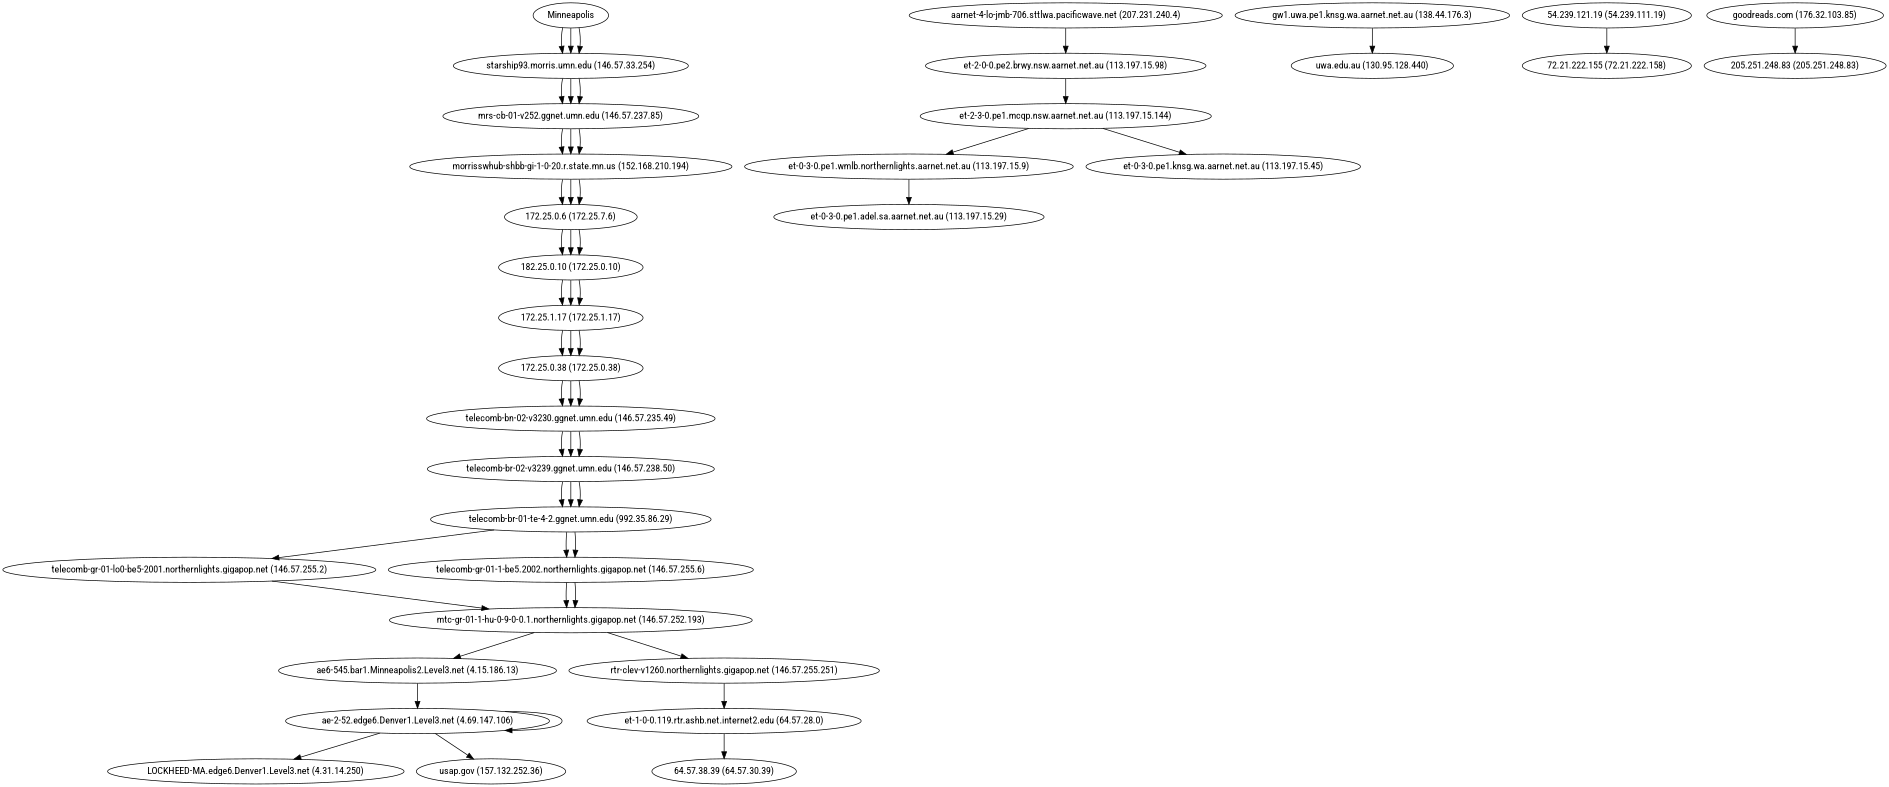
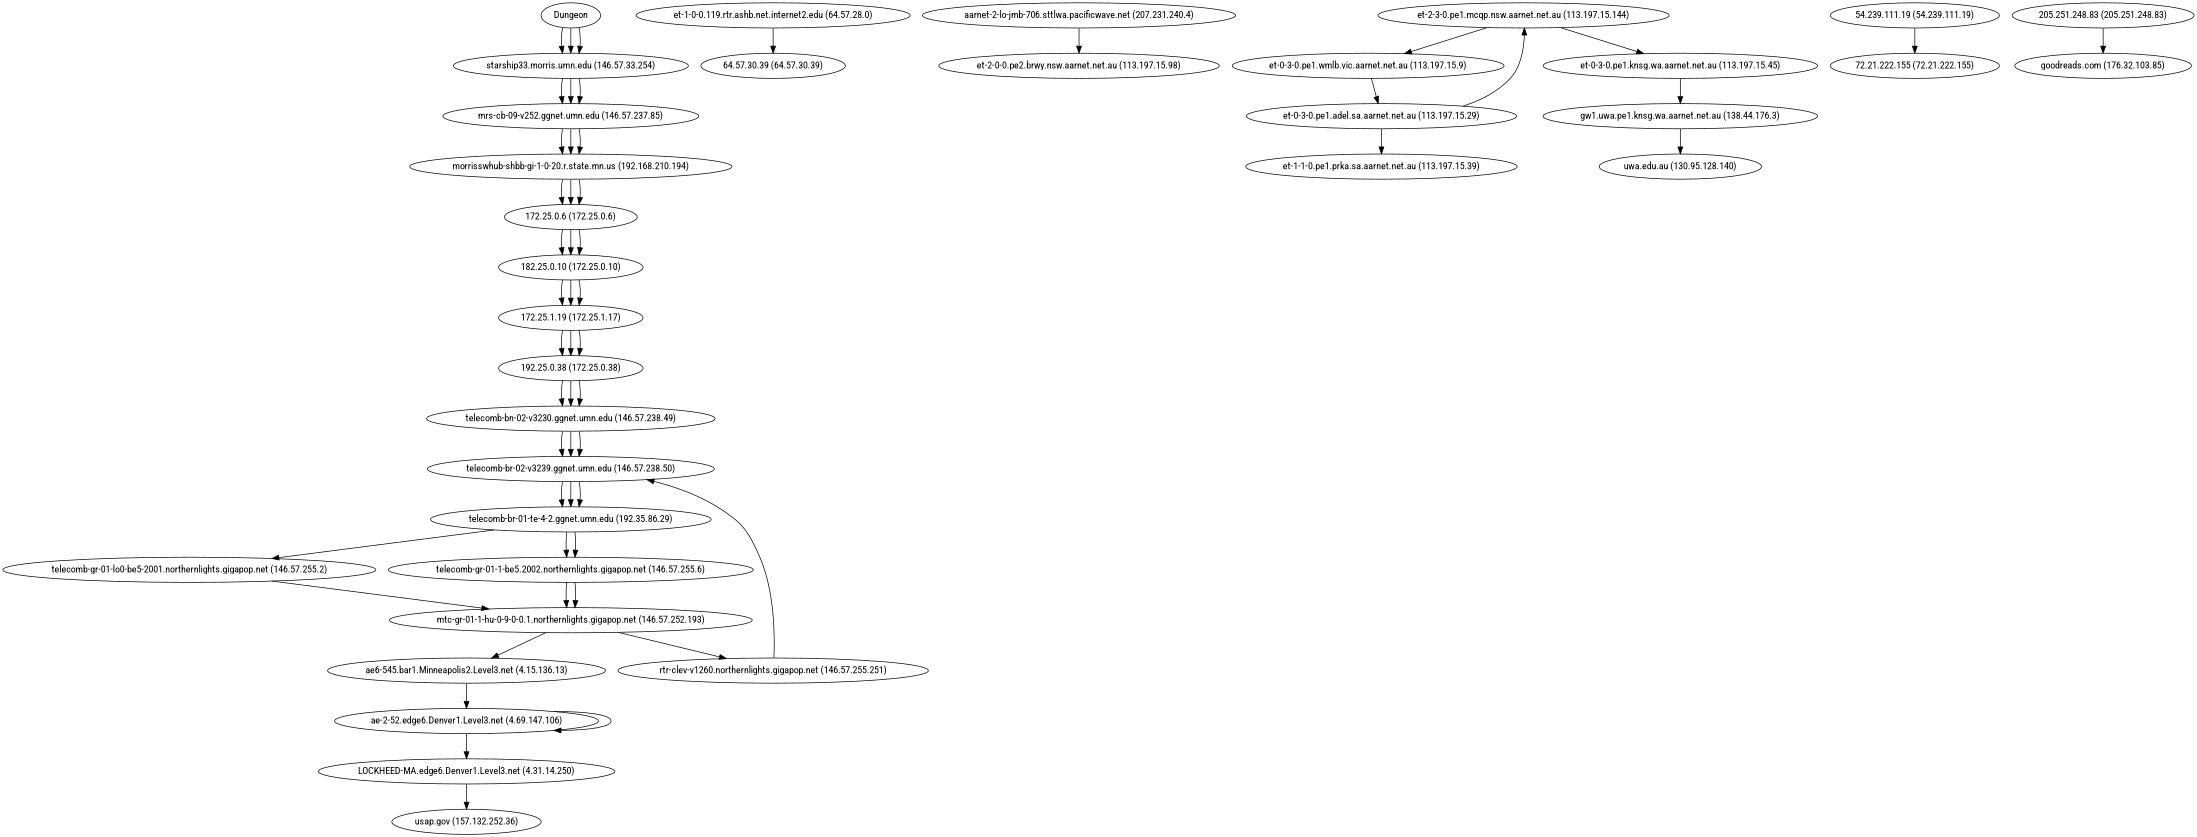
(571, 15) -> (571, 15)
(1066, 15) -> (1079, 15)
(1607, 15) -> (1915, 15)
(1795, 37) -> (2103, 37)
(571, 66) -> (571, 66)
(1372, 66) -> (1680, 167)
(1607, 66) -> (1915, 66)
(1066, 88) -> (1507, 82)
none -> (1680, 88)
(571, 116) -> (571, 116)
(571, 167) -> (571, 167)
(909, 167) -> (1368, 66)
none -> (1381, 167)
(571, 217) -> (571, 217)
(571, 318) -> (571, 318)
(571, 368) -> (571, 368)
(571, 419) -> (571, 419)
(571, 519) -> (571, 519)
(418, 671) -> (467, 671)
(724, 692) -> (753, 542)
(452, 744) -> (467, 793)
(724, 771) -> (773, 66)
